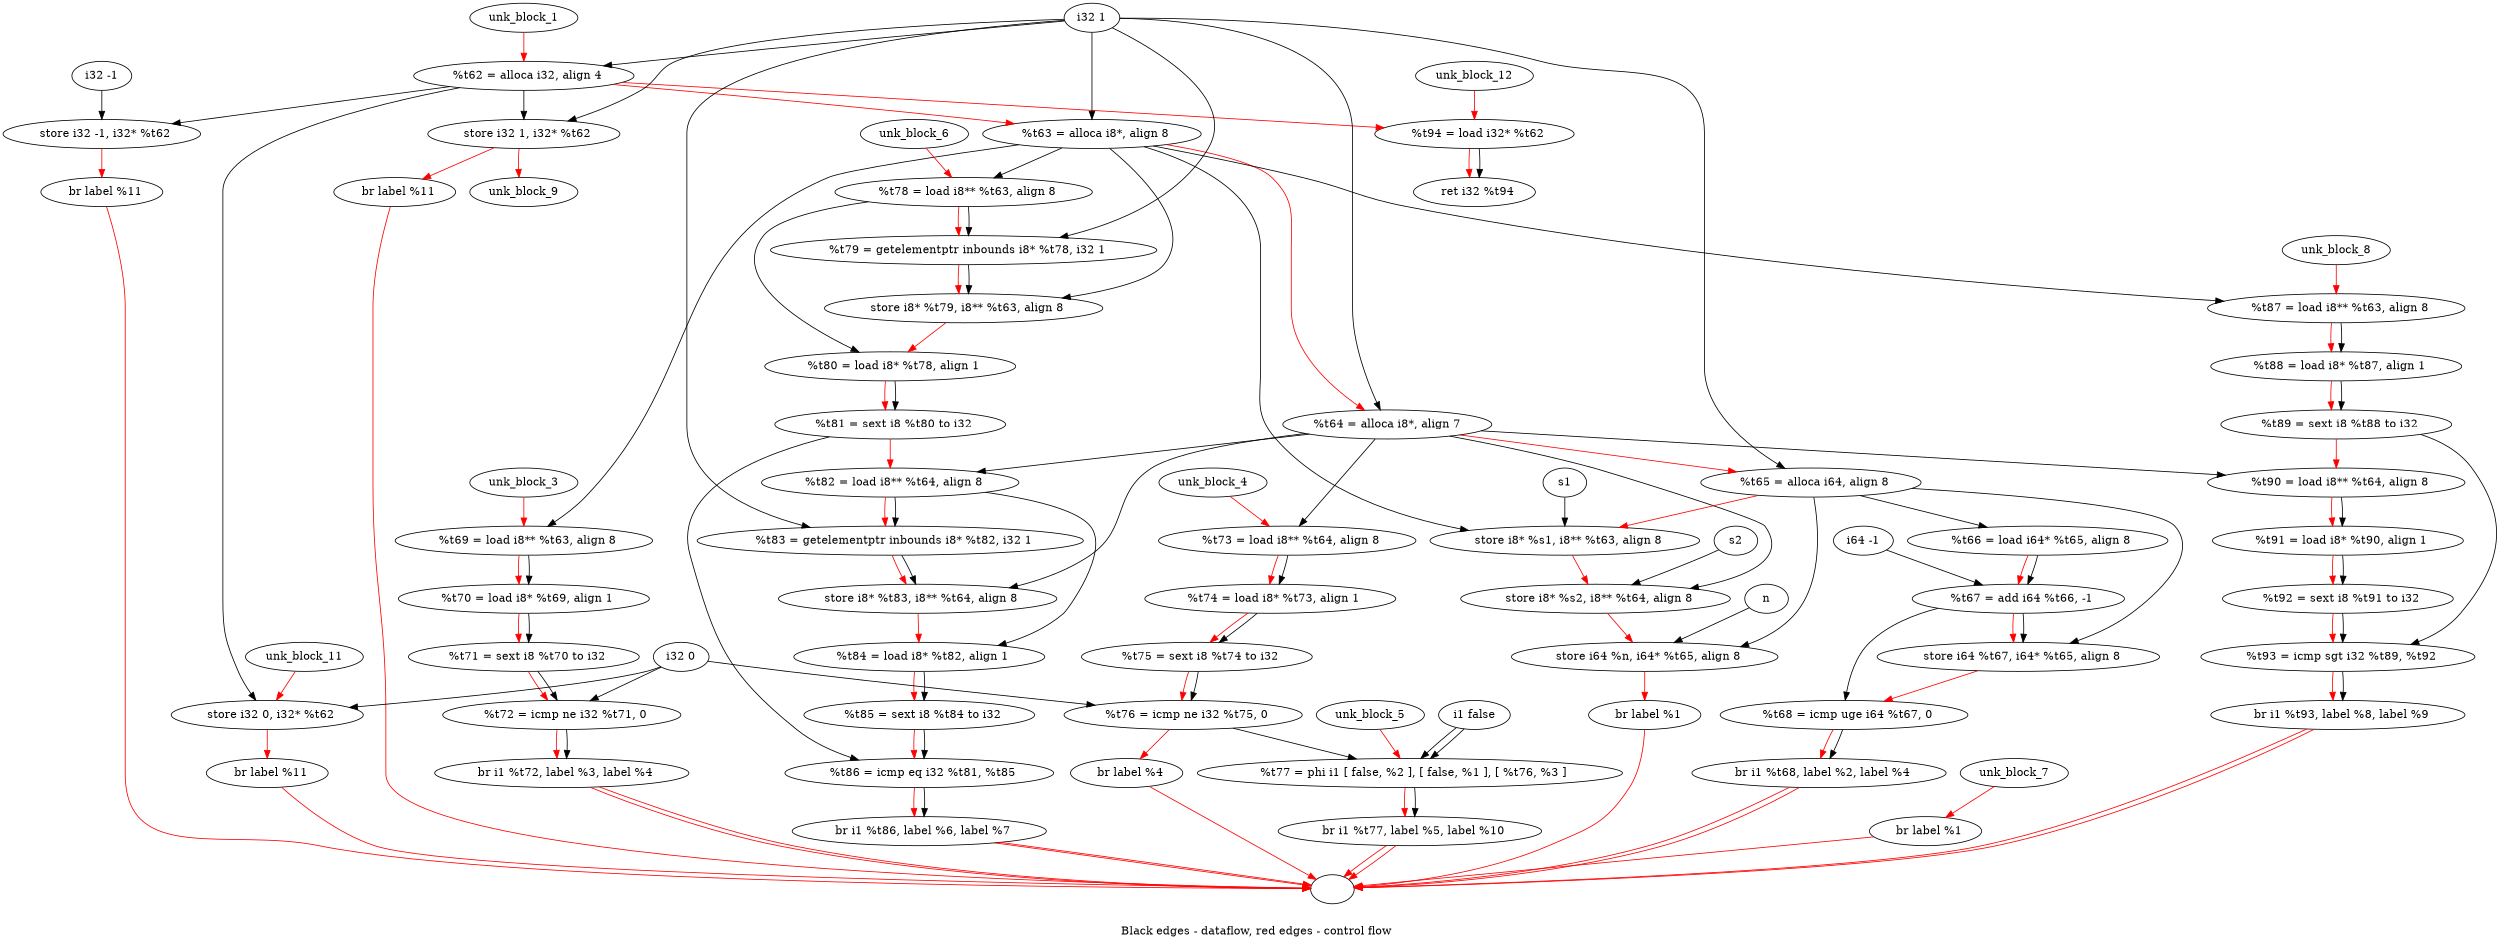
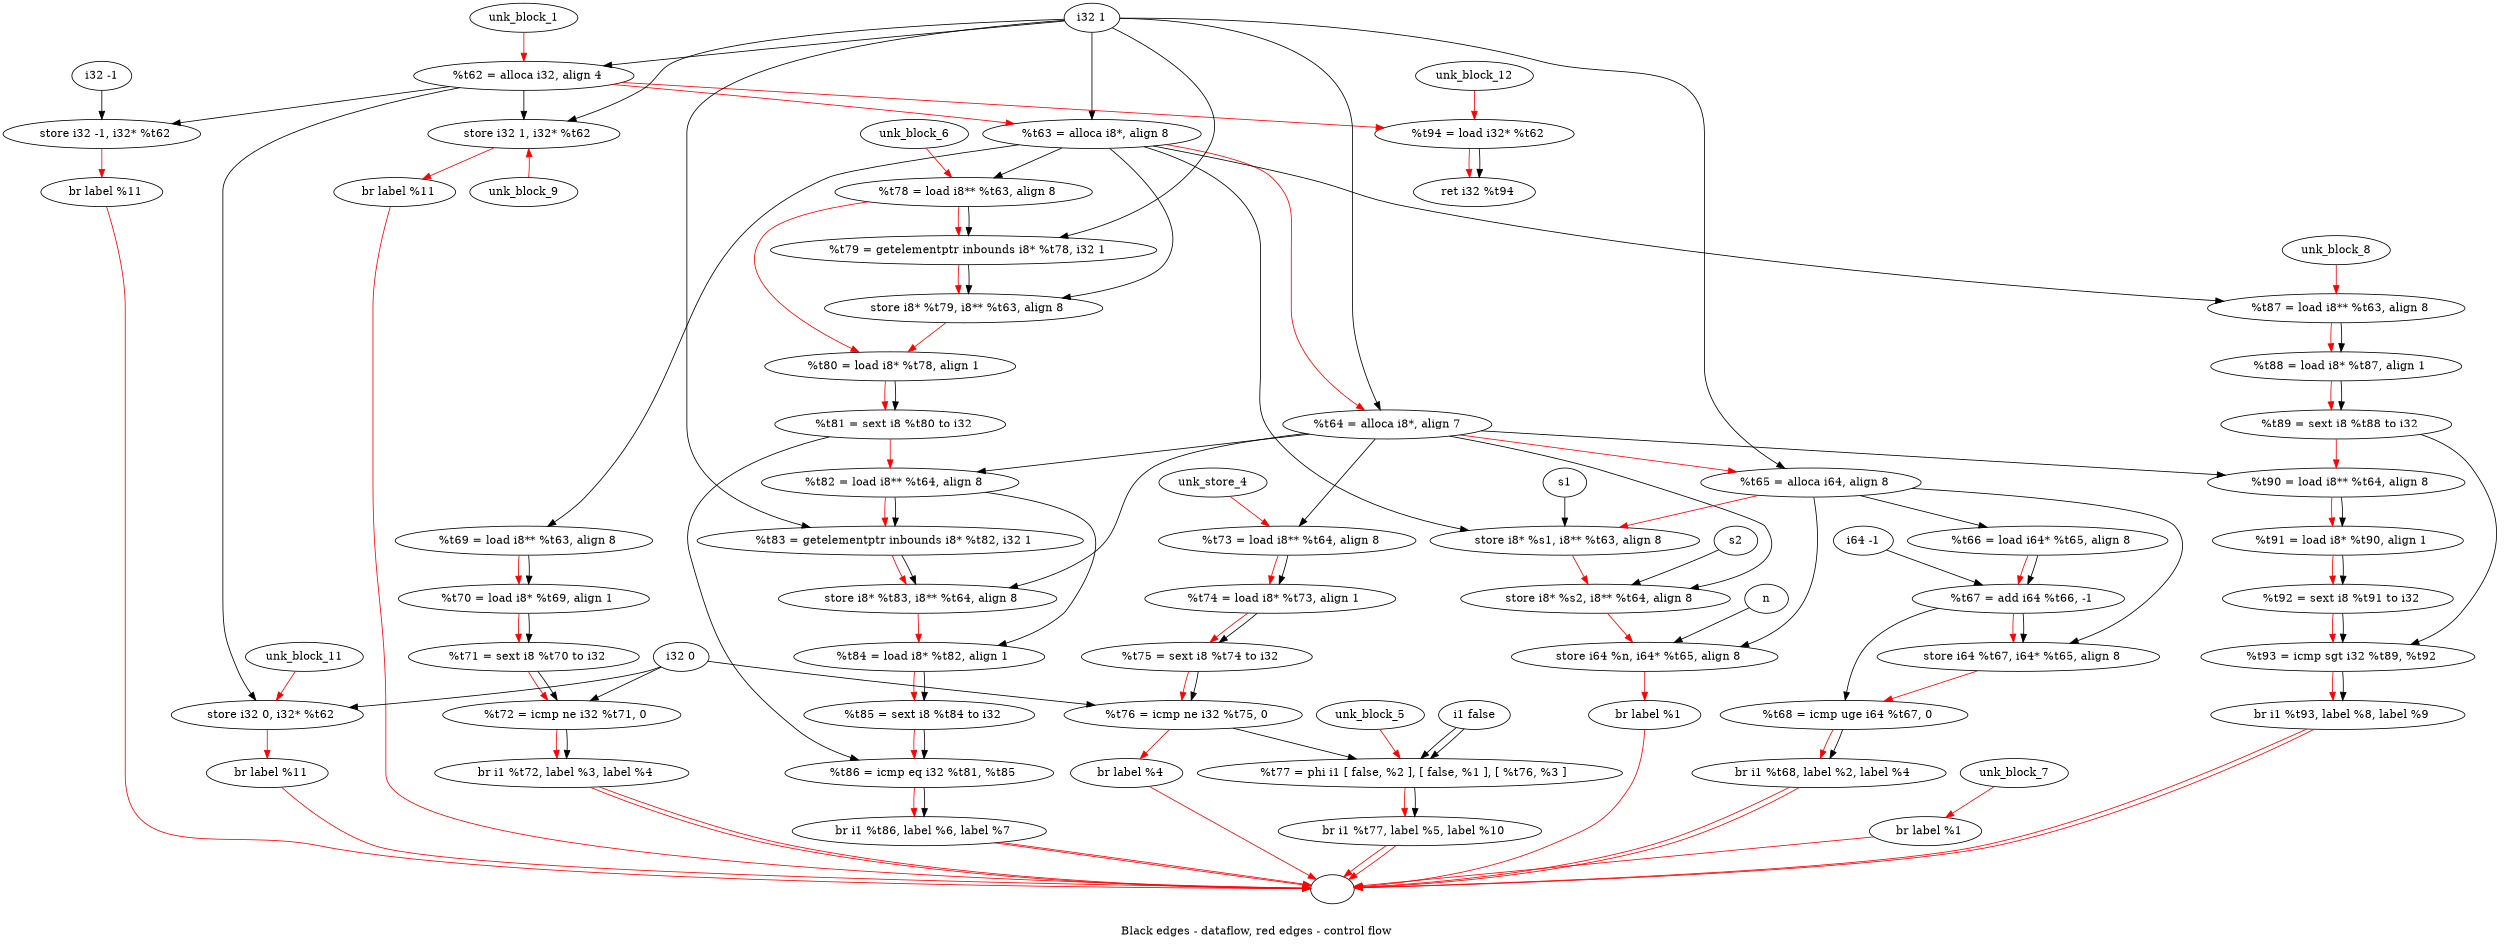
(518, 159) -> (529, 167)
(755, 259) -> (755, 259)
(524, 483) -> none
(1213, 483) -> (1213, 483)
